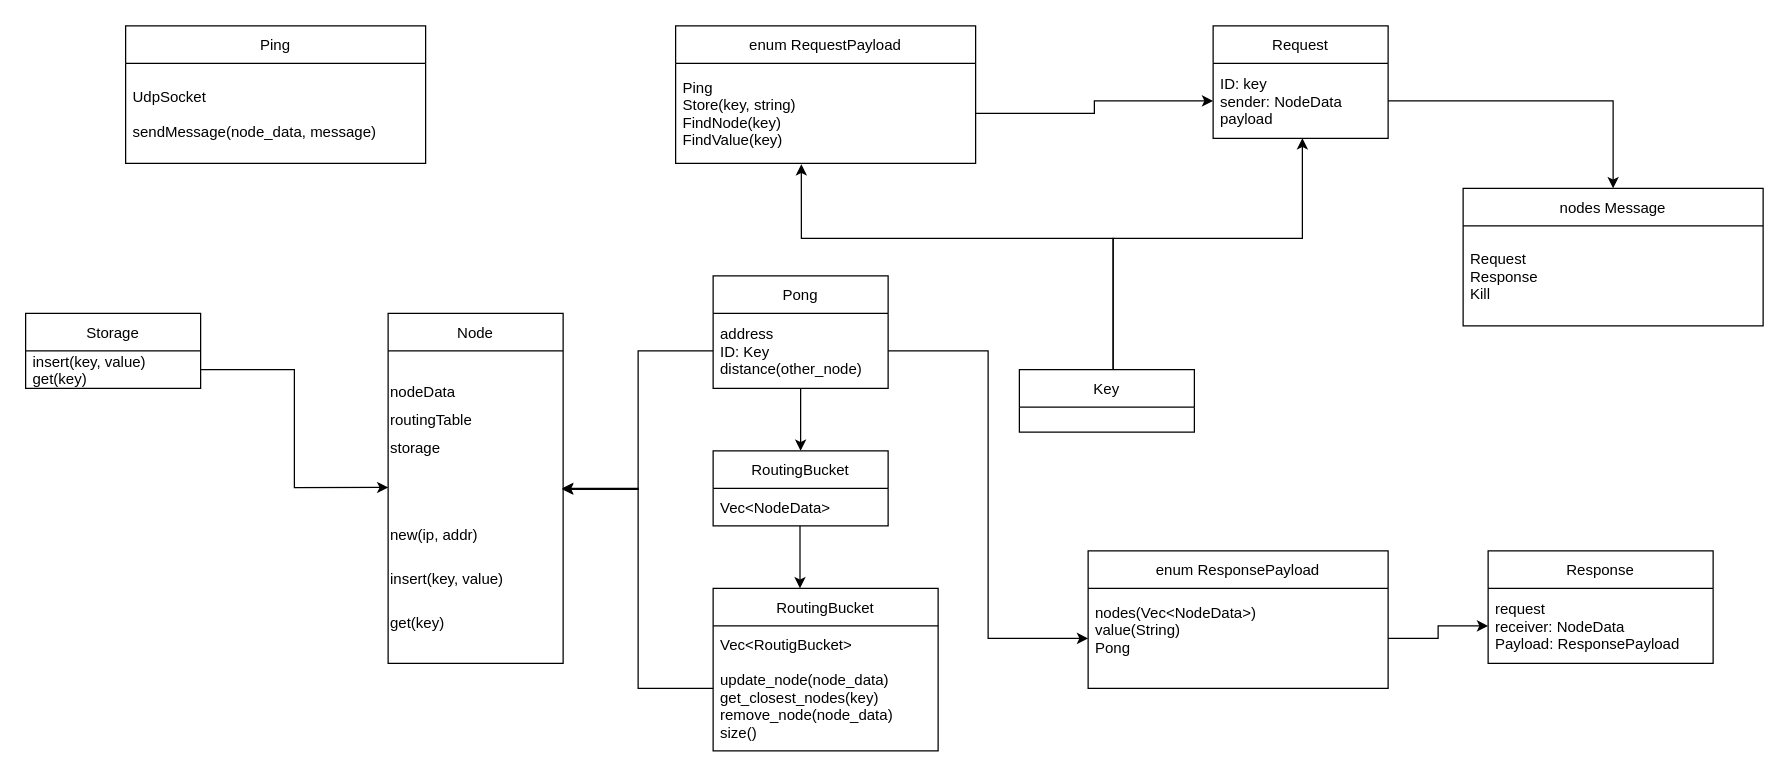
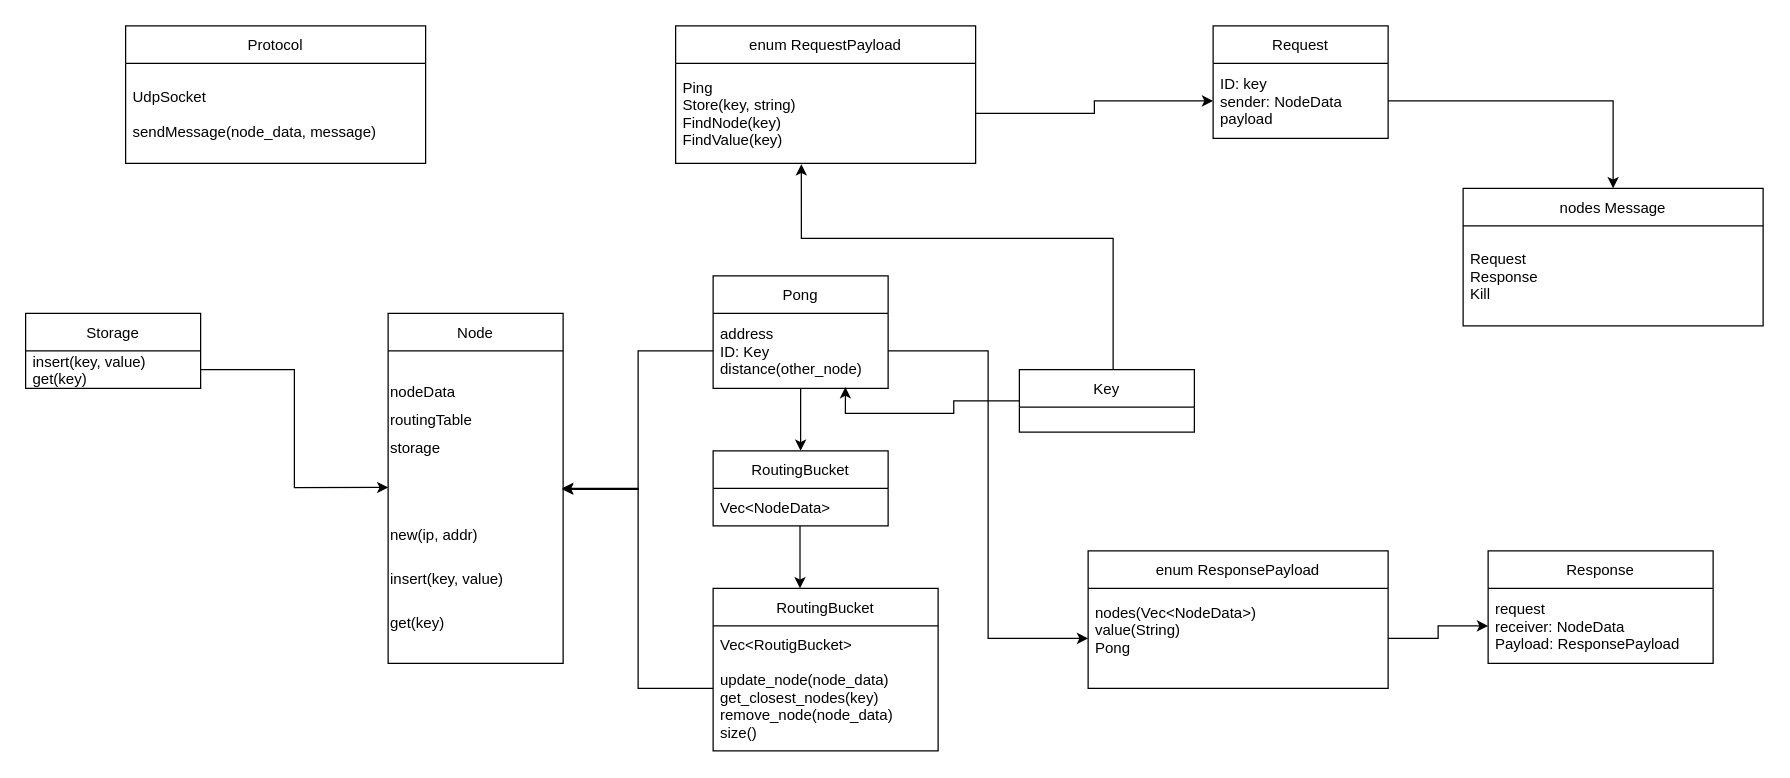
(275, 45) -> (275, 45)
(1254, 238) -> none
none -> (930, 413)
